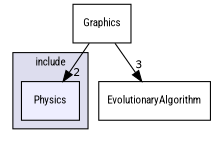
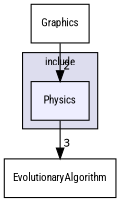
(125, 58) -> (60, 136)
